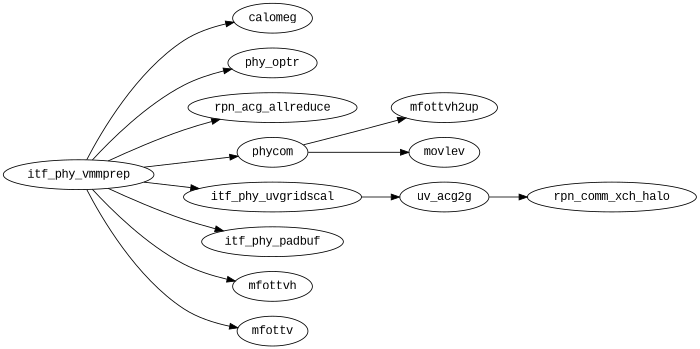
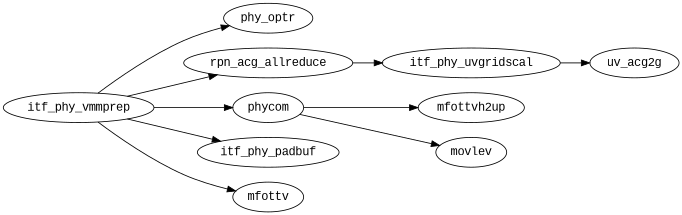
(273, 18) -> none
(167, 185) -> (363, 63)
(612, 197) -> none
(273, 286) -> none
